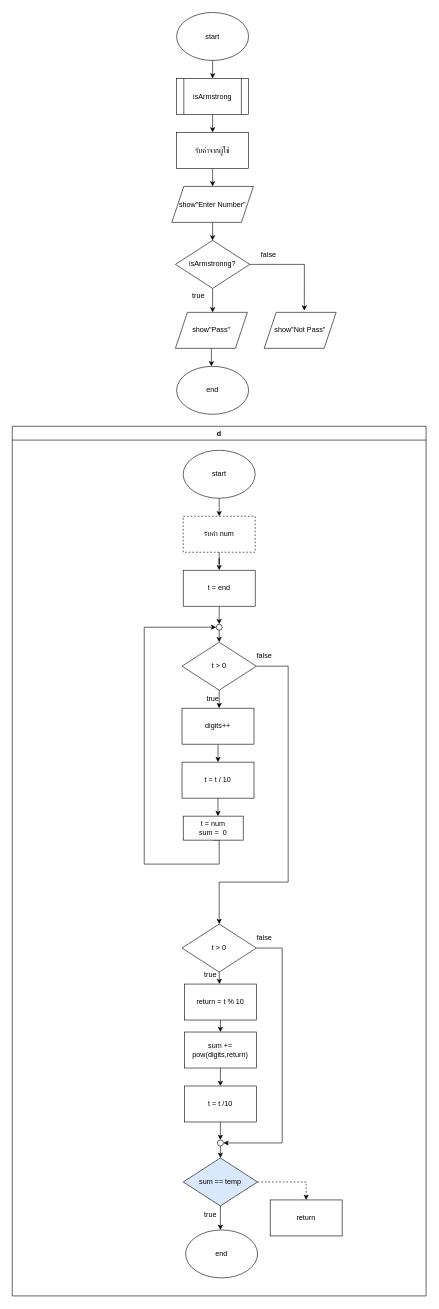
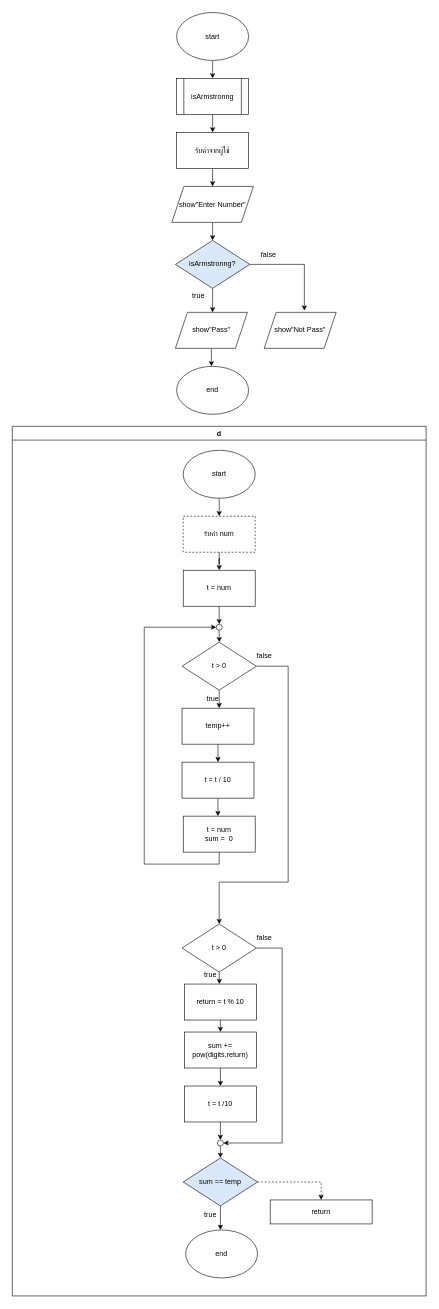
(213, 96) -> (213, 96)
(213, 264) -> (213, 264)
(219, 588) -> (219, 588)
(218, 726) -> (218, 726)
(213, 828) -> (219, 834)
(306, 1218) -> (321, 1212)
